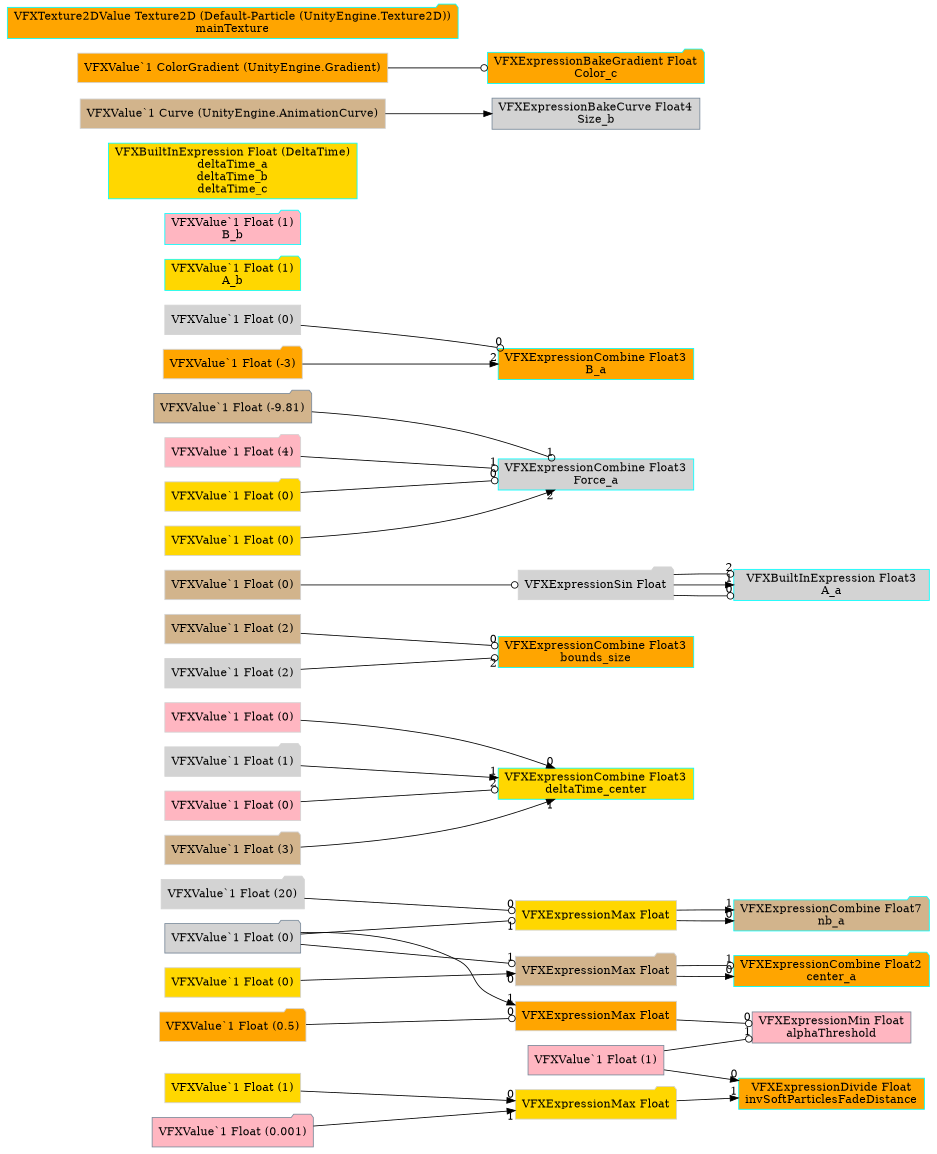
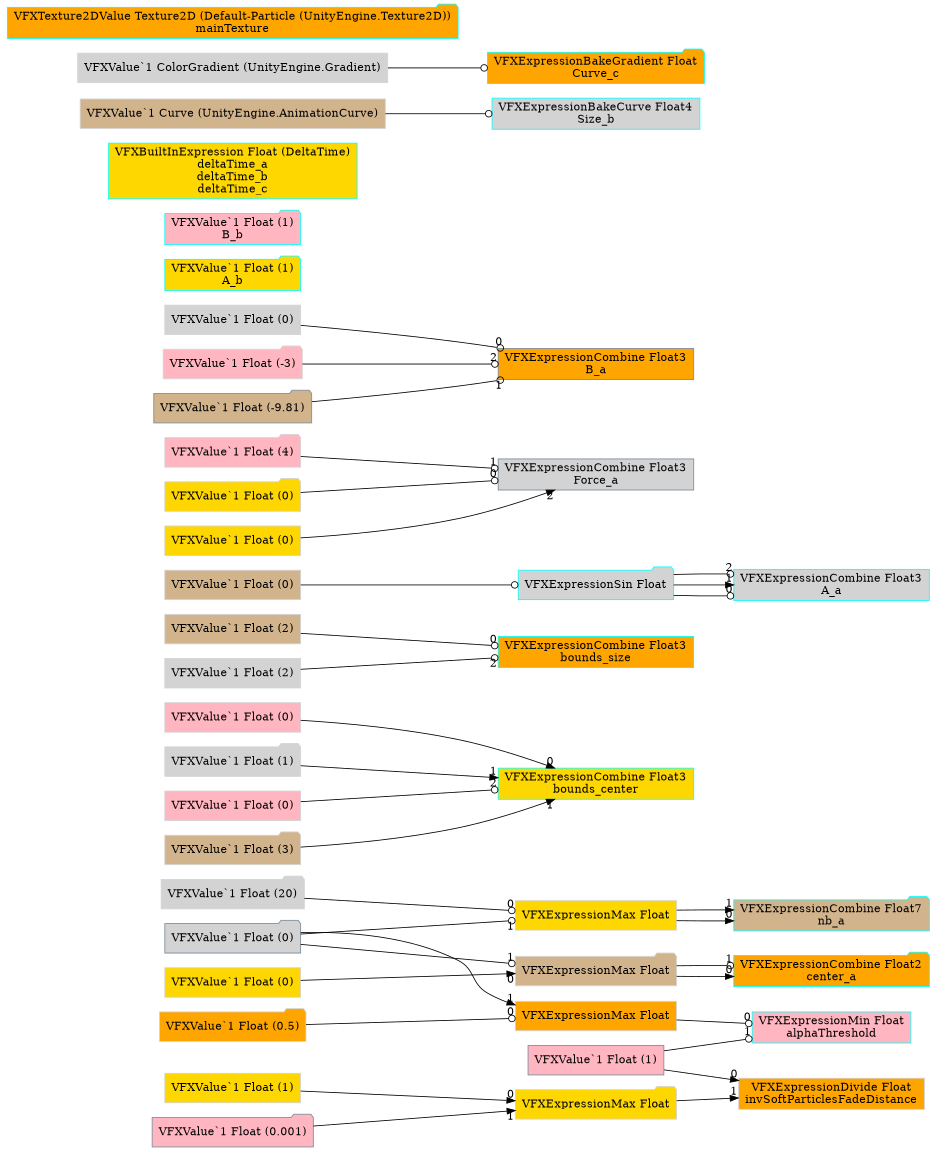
(233, 68) -> (233, 68)
(596, 68) -> (596, 68)
(435, 114) -> (435, 114)
(596, 114) -> (596, 114)
(233, 364) -> (233, 364)
(397, 364) -> (397, 364)
(596, 364) -> (596, 364)
(432, 425) -> (404, 393)
(596, 474) -> (596, 474)
(596, 585) -> (596, 585)
(832, 585) -> (832, 585)
(596, 784) -> (596, 784)
(832, 1027) -> (832, 1027)
(832, 1094) -> (832, 1094)
